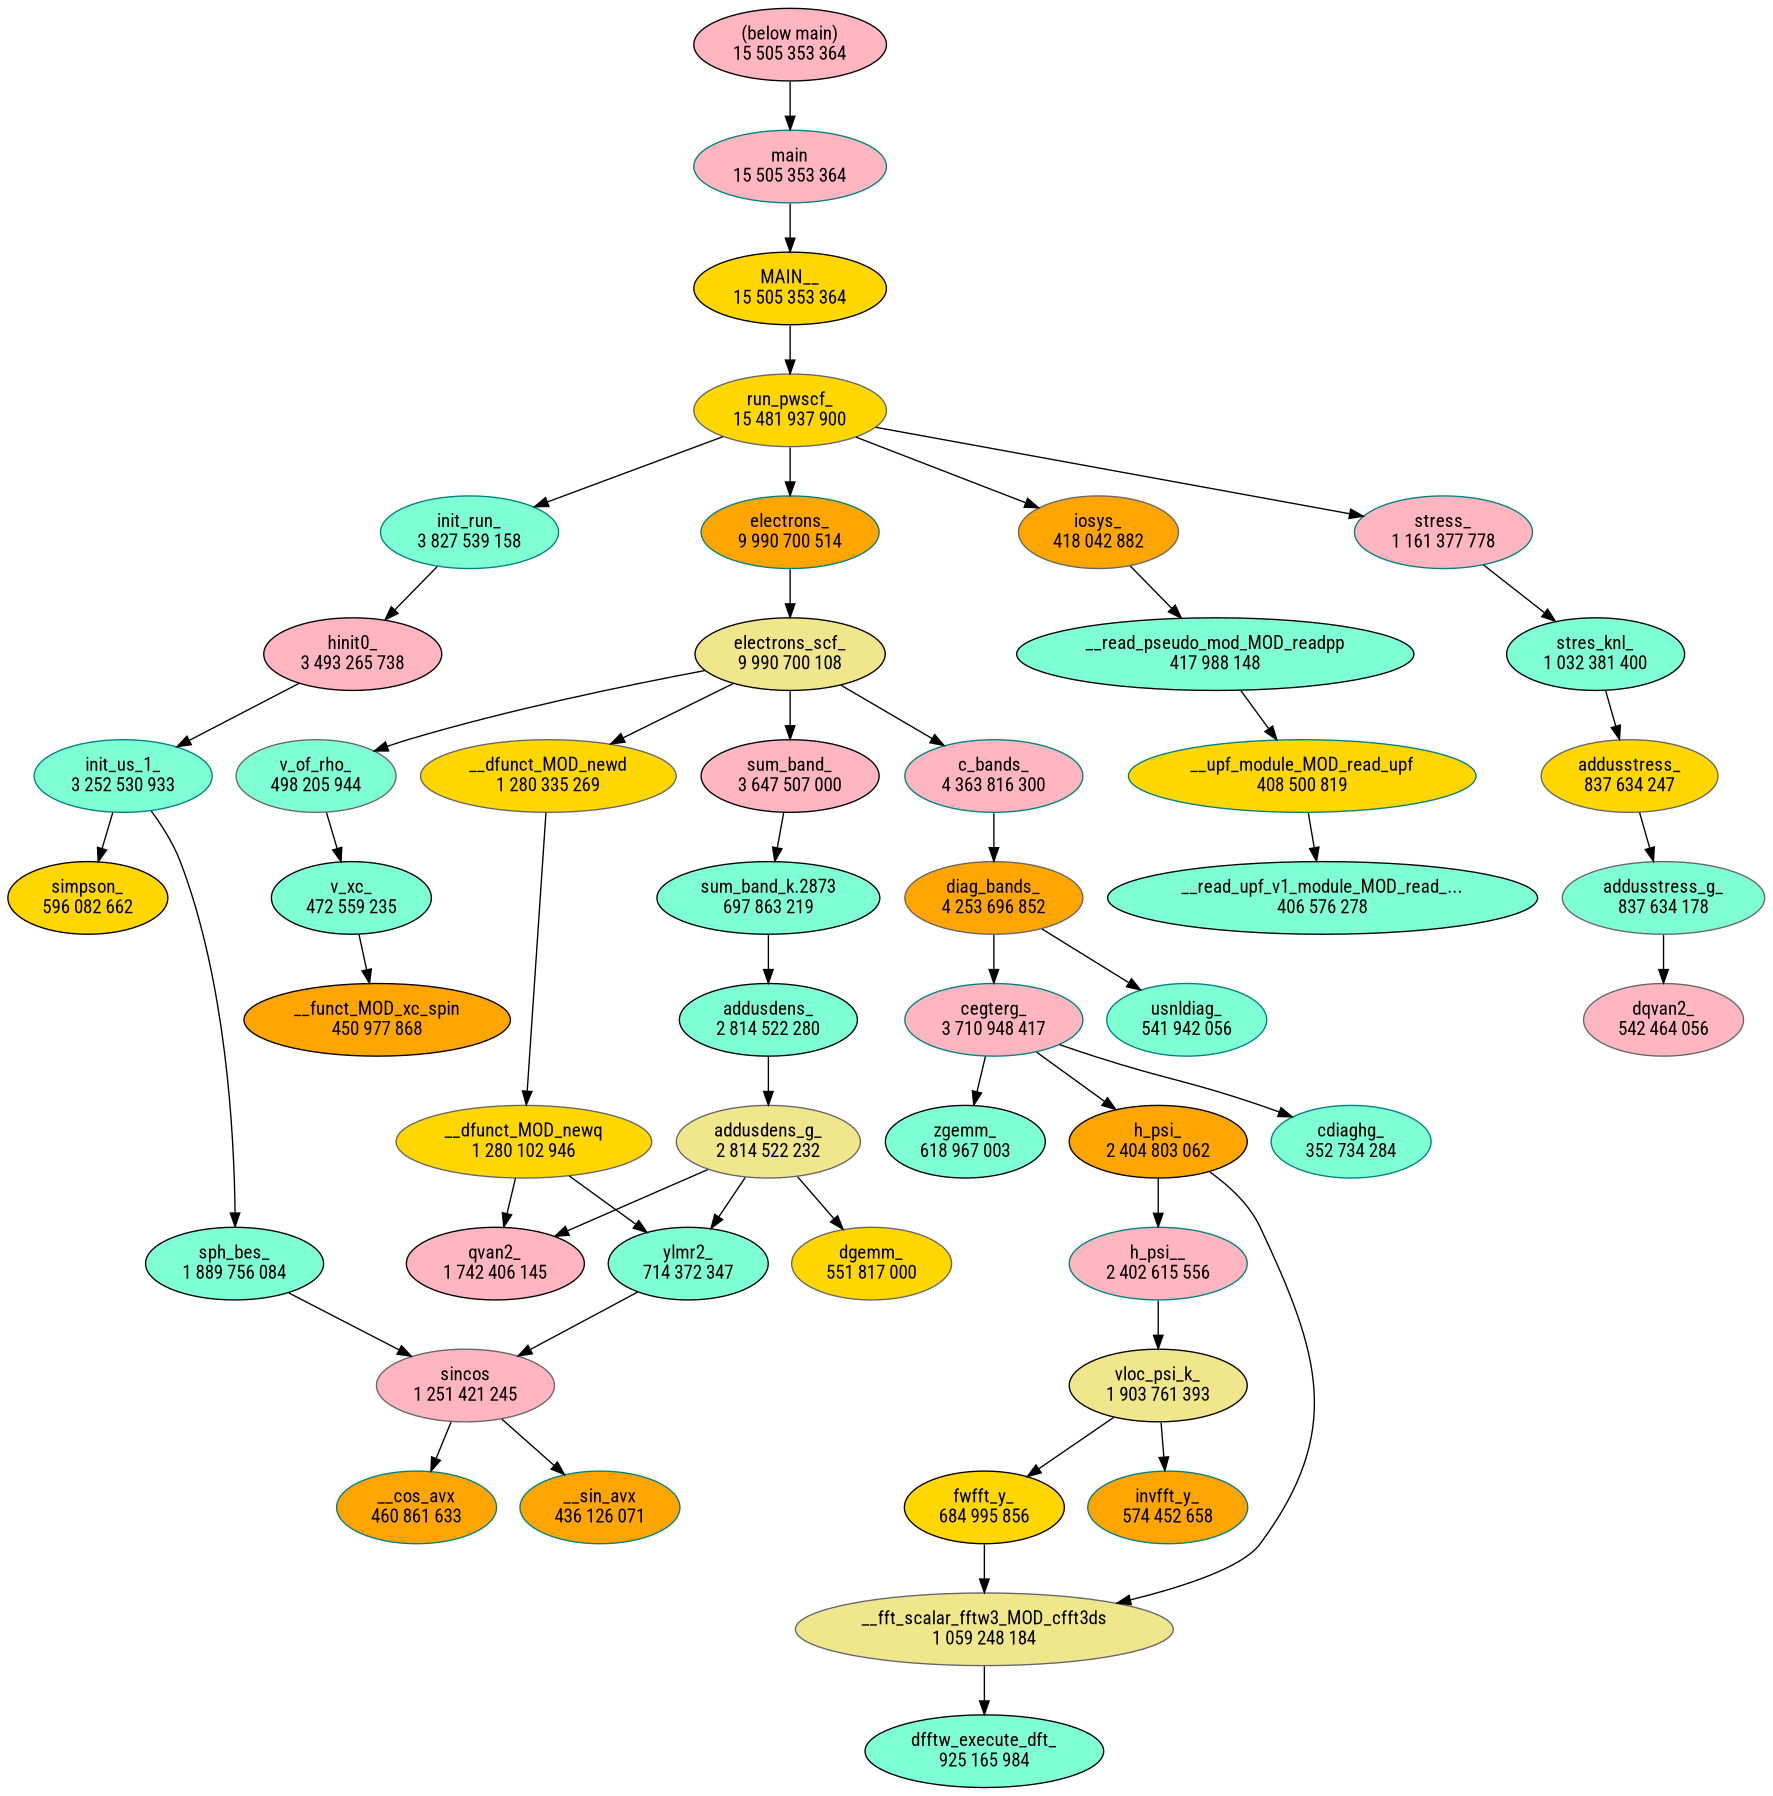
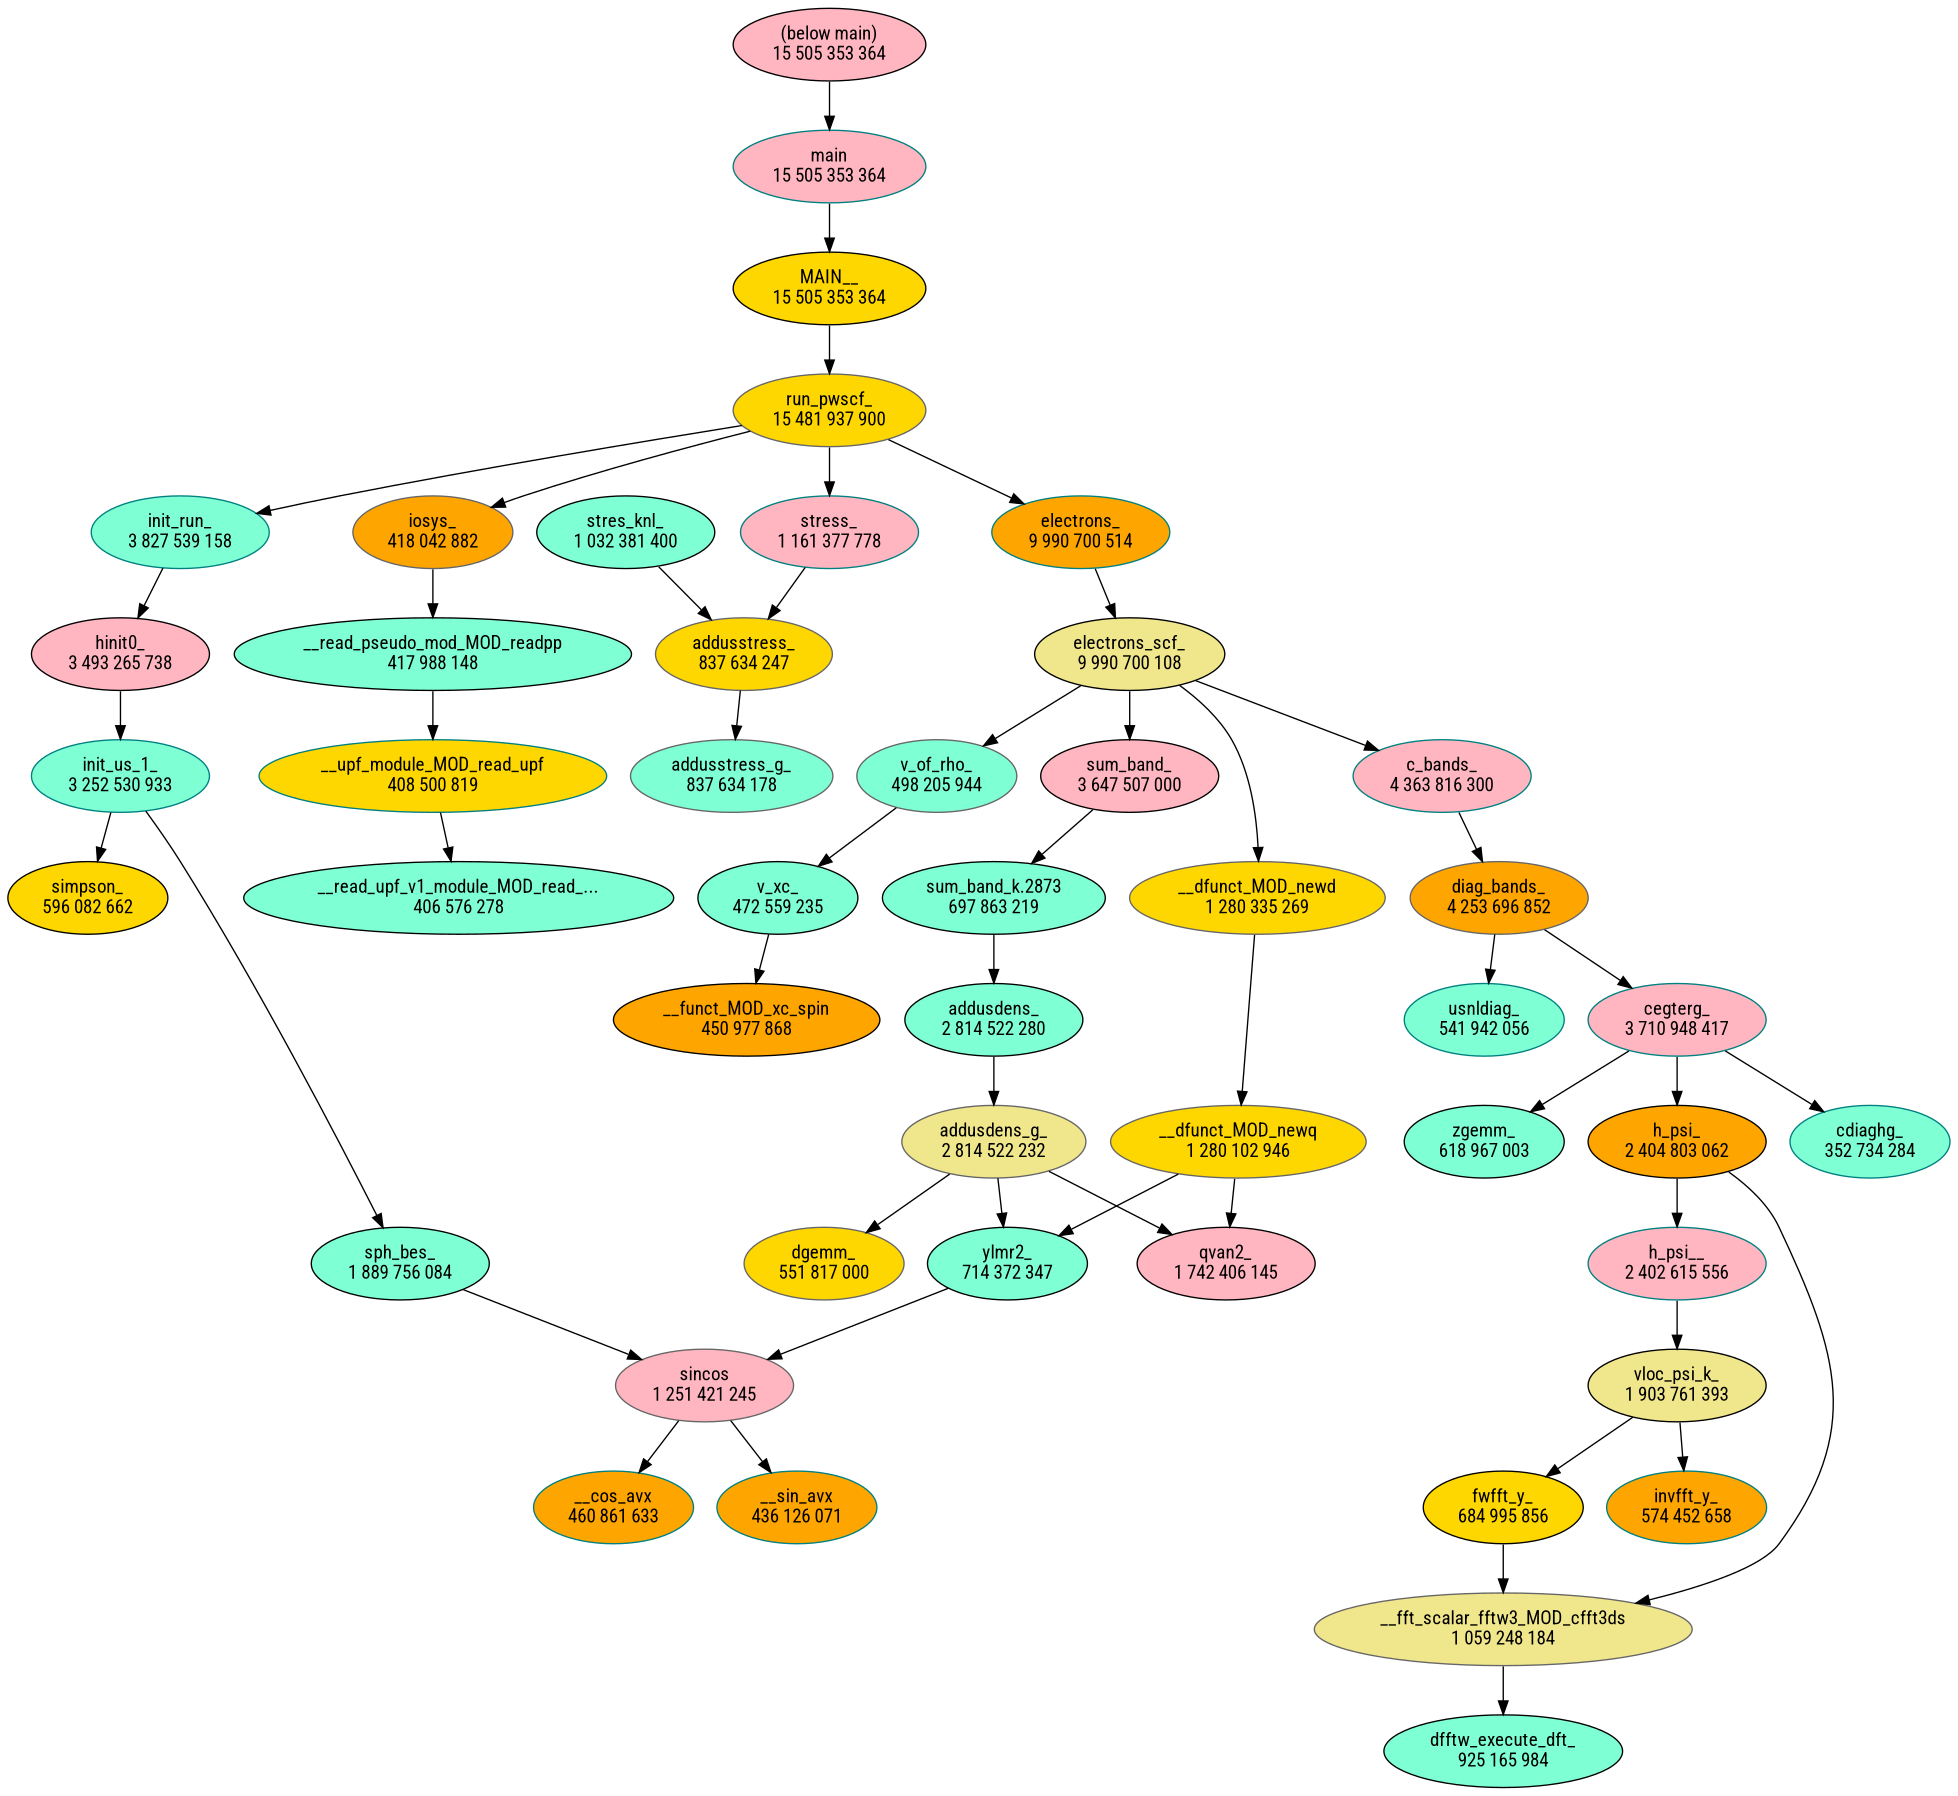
(1514, 589) -> (791, 587)
(1664, 1020) -> none
